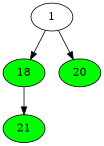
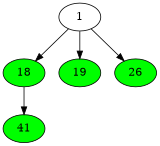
none -> (80, 73)
(80, 73) -> (136, 73)
(24, 129) -> (24, 129)
